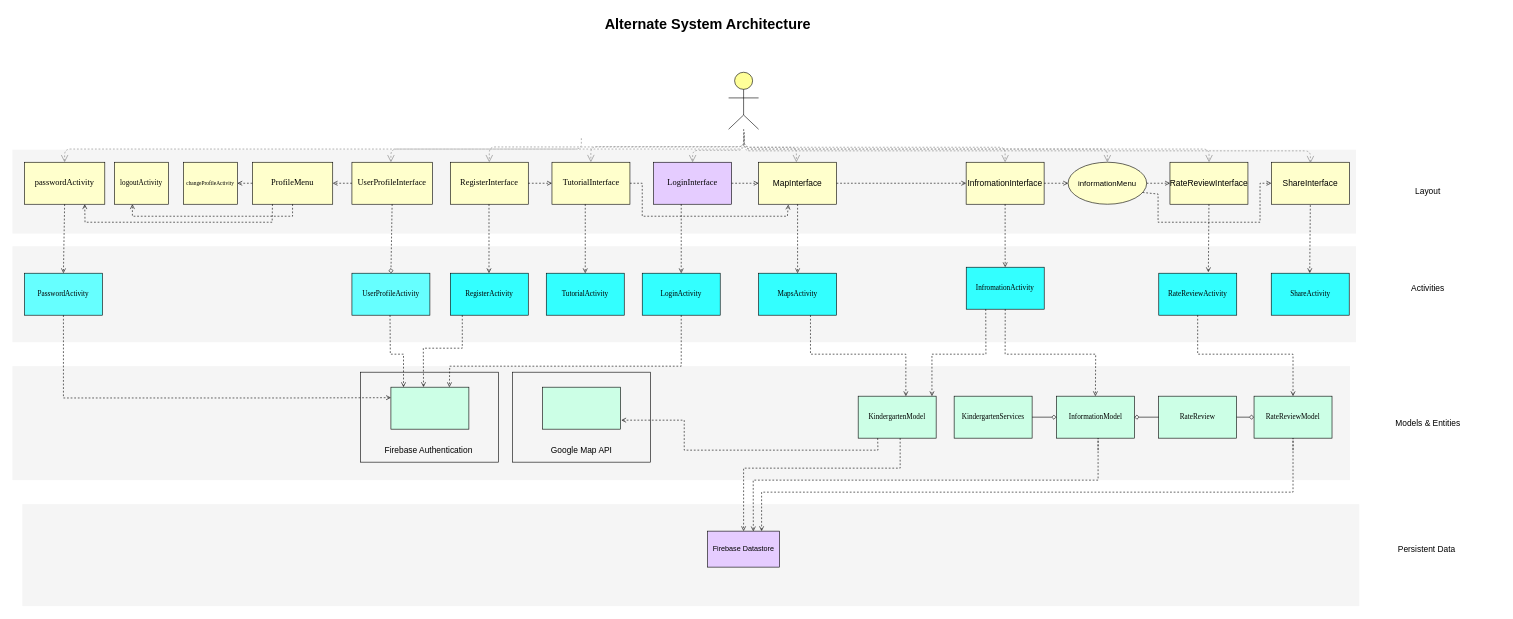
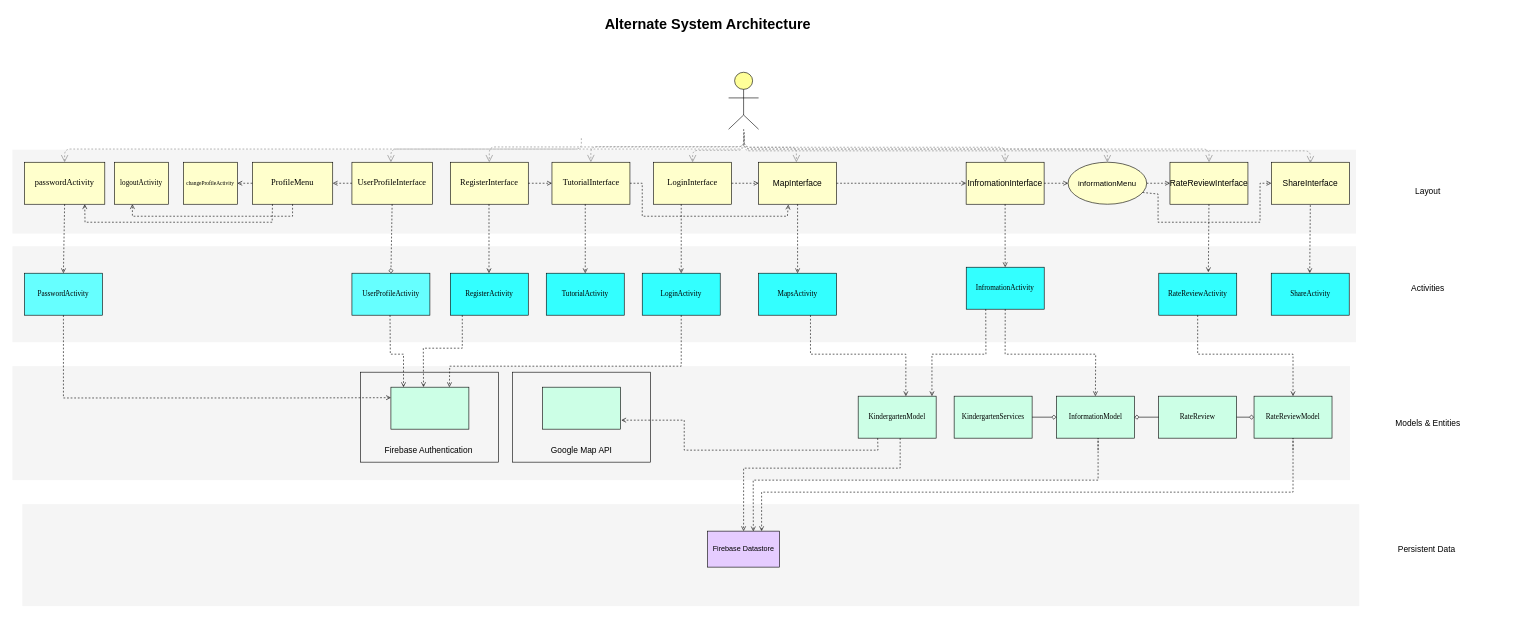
(693, 183) -> (693, 183)
